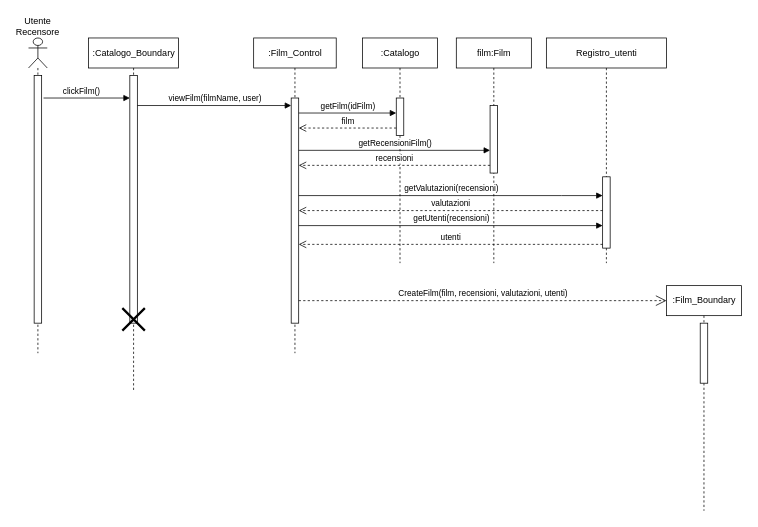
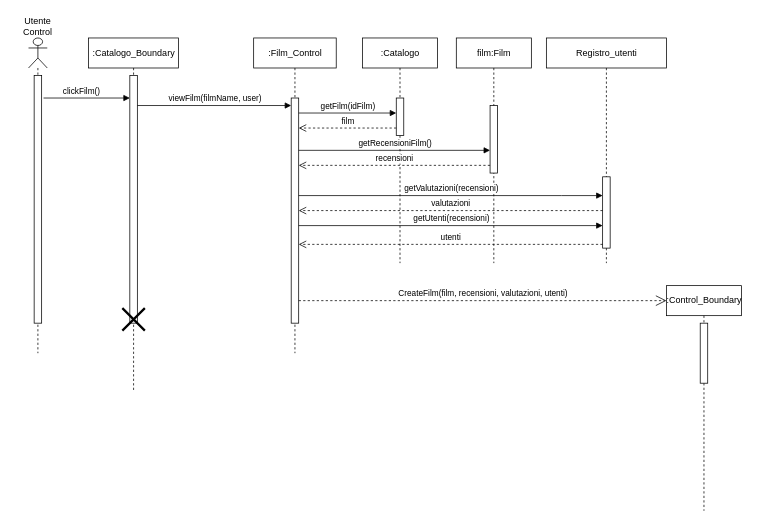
(38, 27) -> (38, 27)
(704, 300) -> (704, 300)
